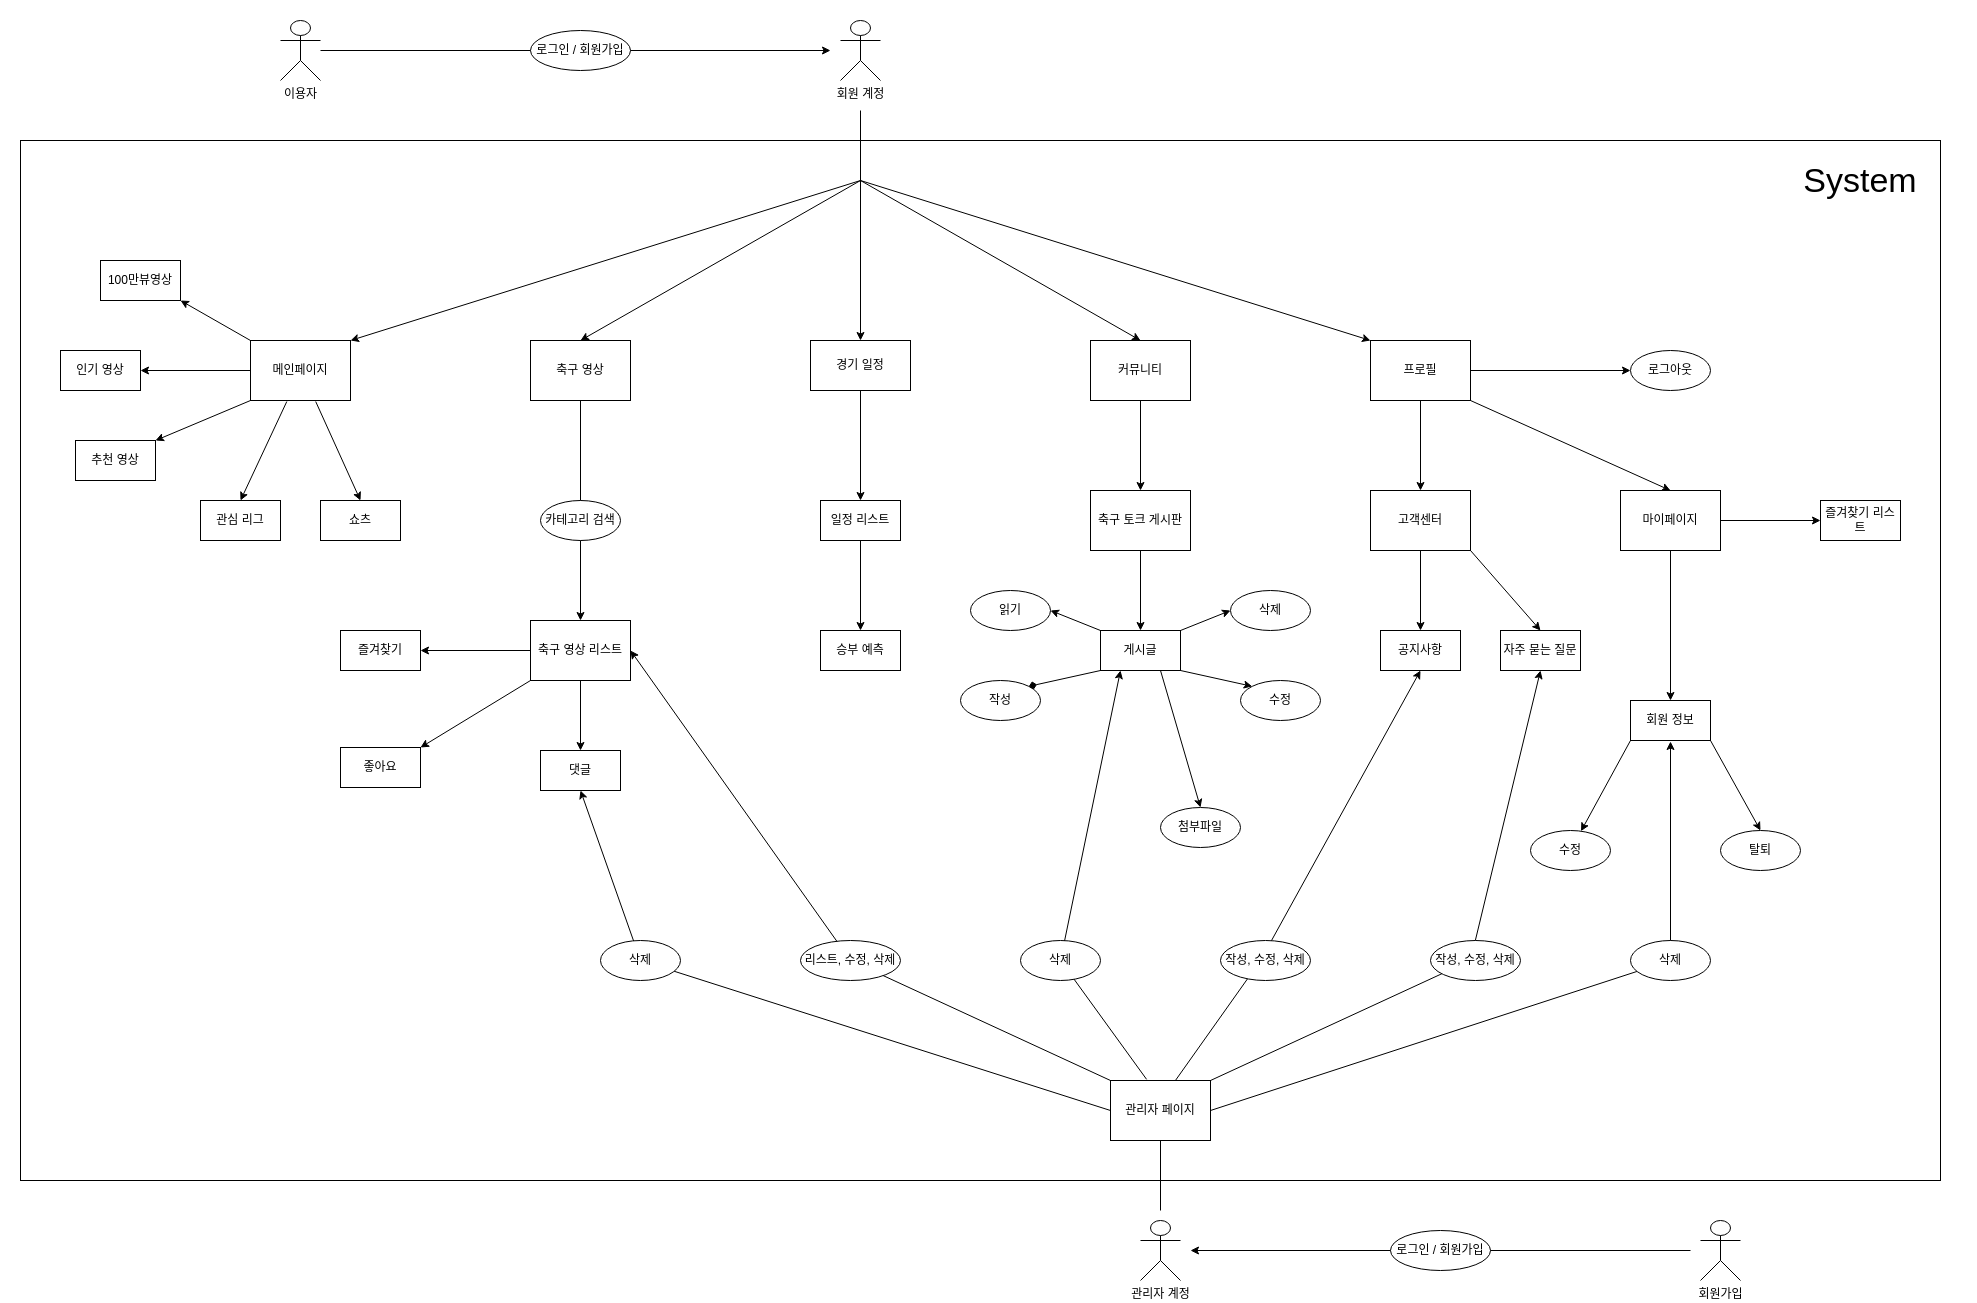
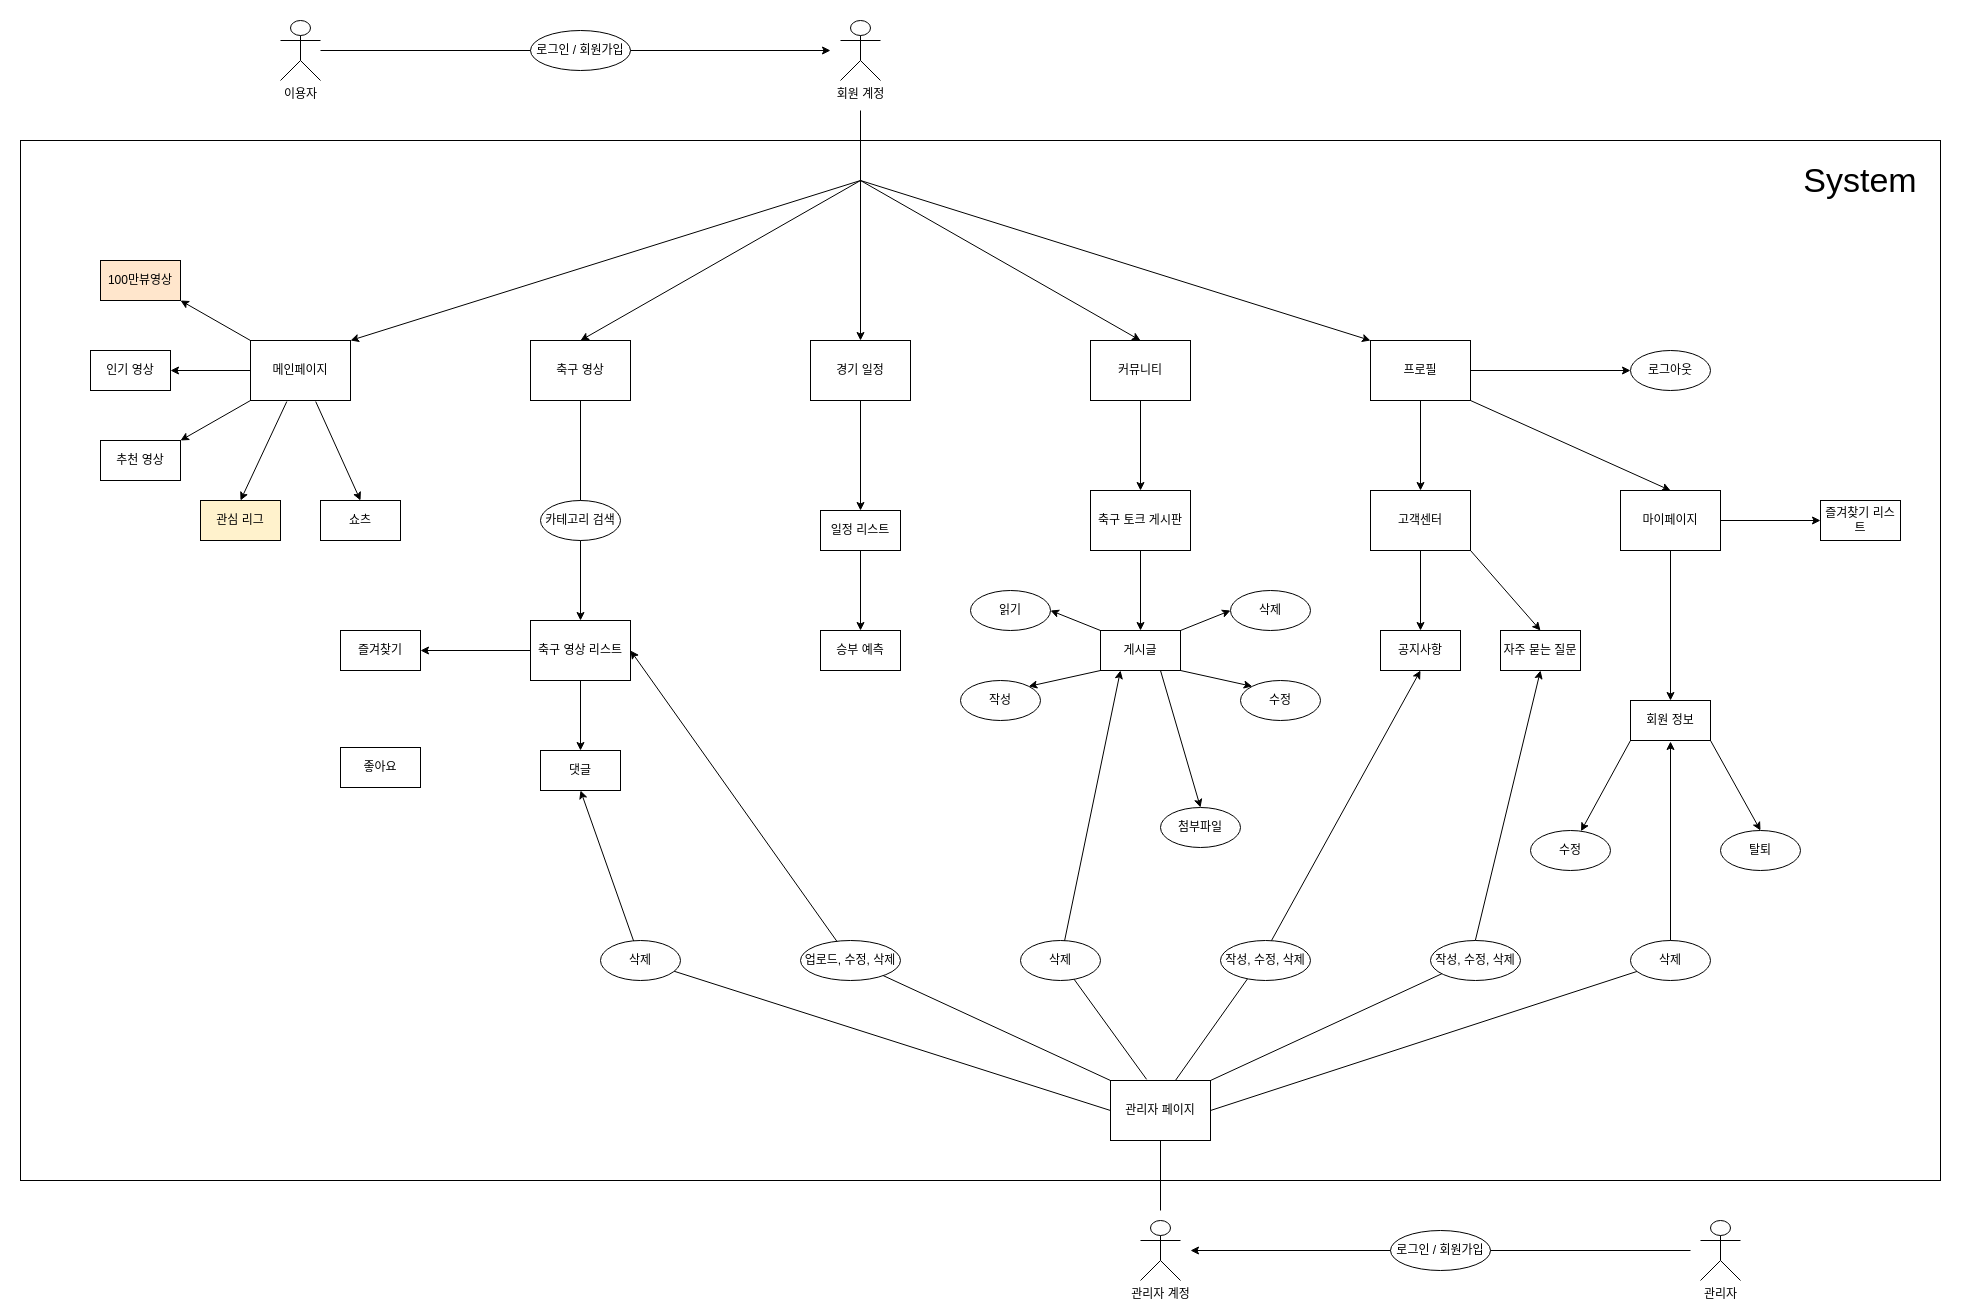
(141, 281) -> (141, 281)
(861, 366) -> (861, 371)
(101, 371) -> (131, 371)
(116, 461) -> (141, 461)
(241, 521) -> (241, 521)
(861, 521) -> (861, 531)
(1037, 684) -> (1037, 685)
(478, 712) -> none
(851, 961) -> (851, 961)
(1721, 1295) -> (1721, 1295)
